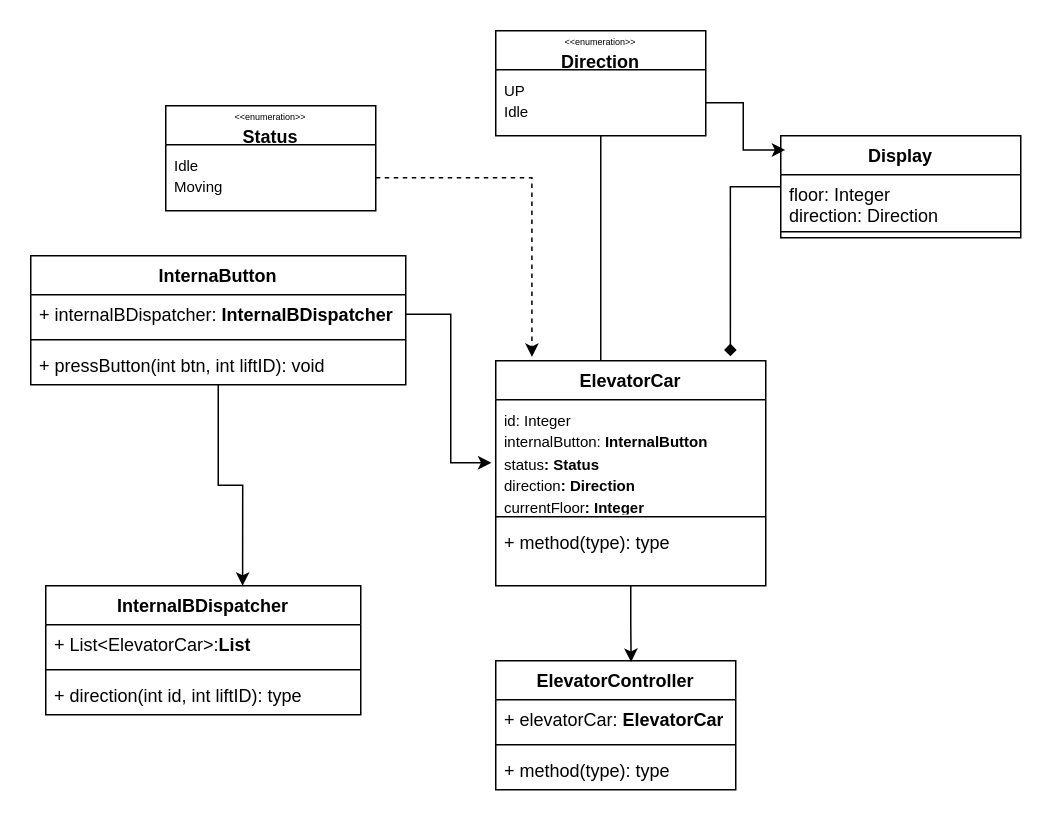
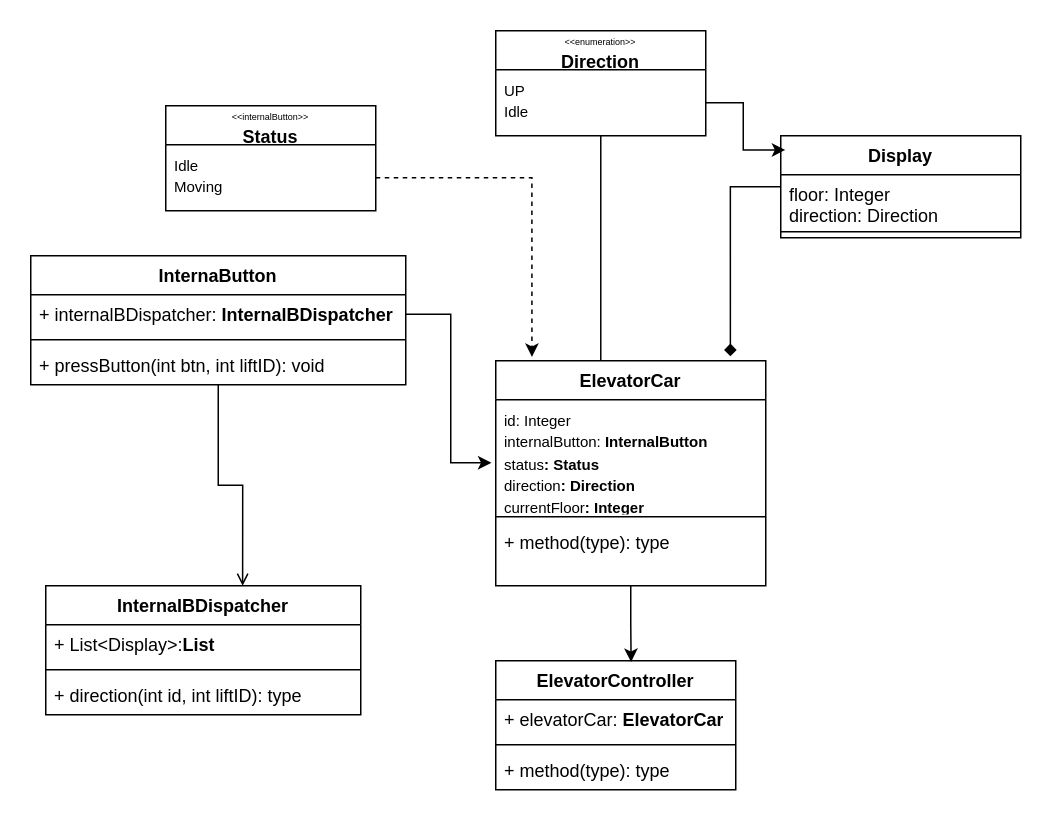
(271, 125) -> (271, 125)
(243, 574) -> (243, 576)
(164, 646) -> (142, 646)
